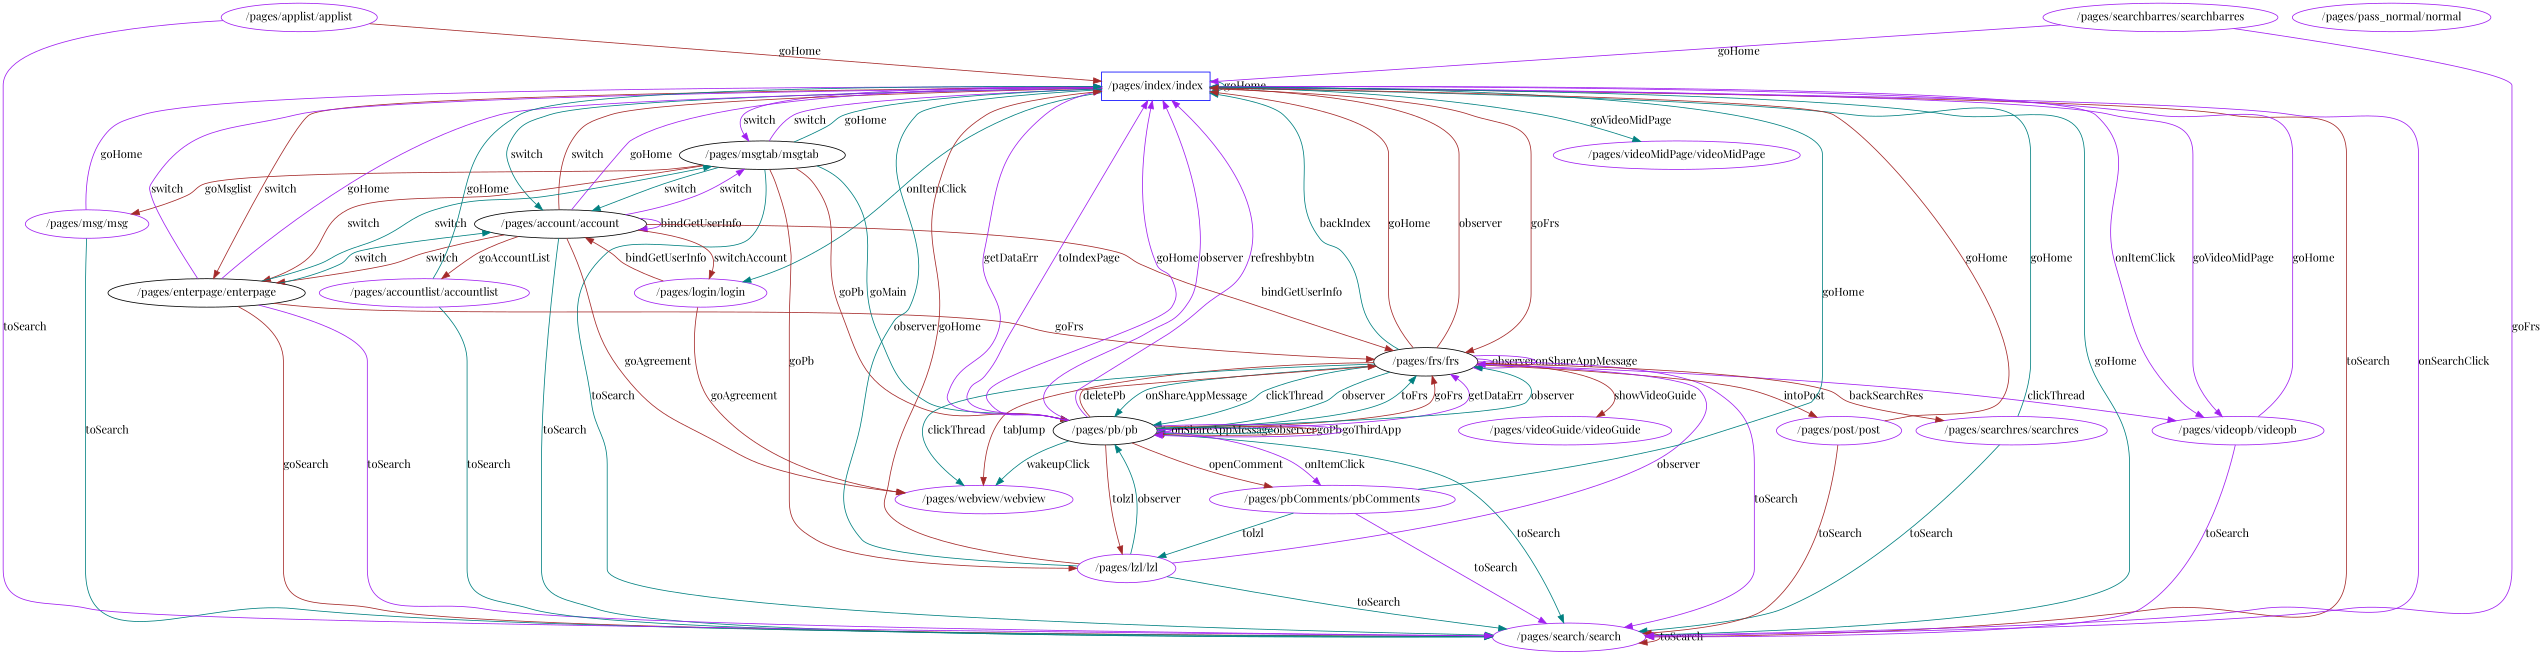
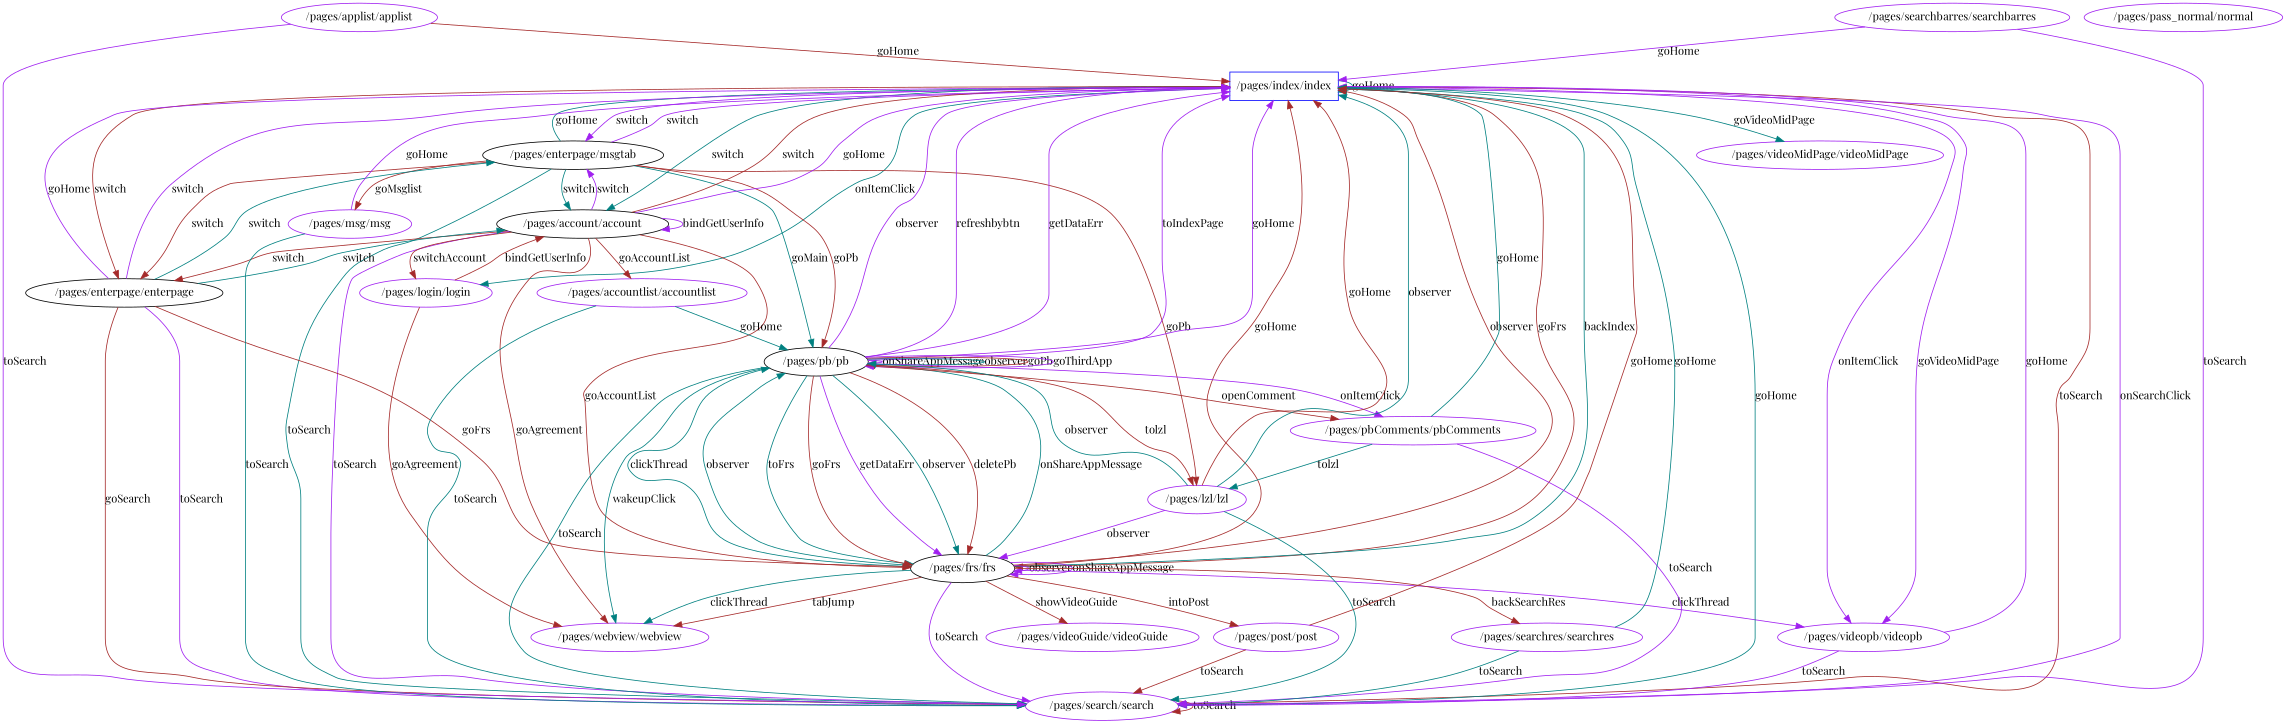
(710, 92) -> (728, 327)
(762, 155) -> (573, 155)
(1302, 293) -> (621, 396)
(2526, 327) -> (2225, 362)
(611, 611) -> (400, 678)
